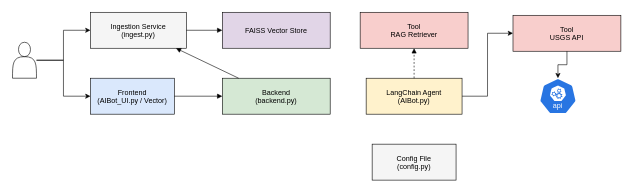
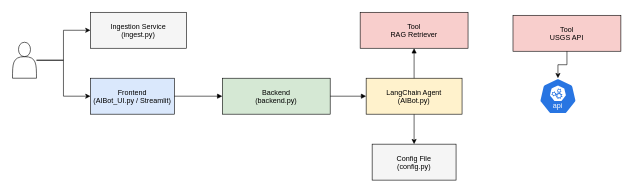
(216, 30) -> none
(276, 30) -> none
(414, 65) -> (414, 65)
(488, 66) -> (414, 138)
(222, 70) -> (360, 96)
(132, 92) -> (132, 92)
